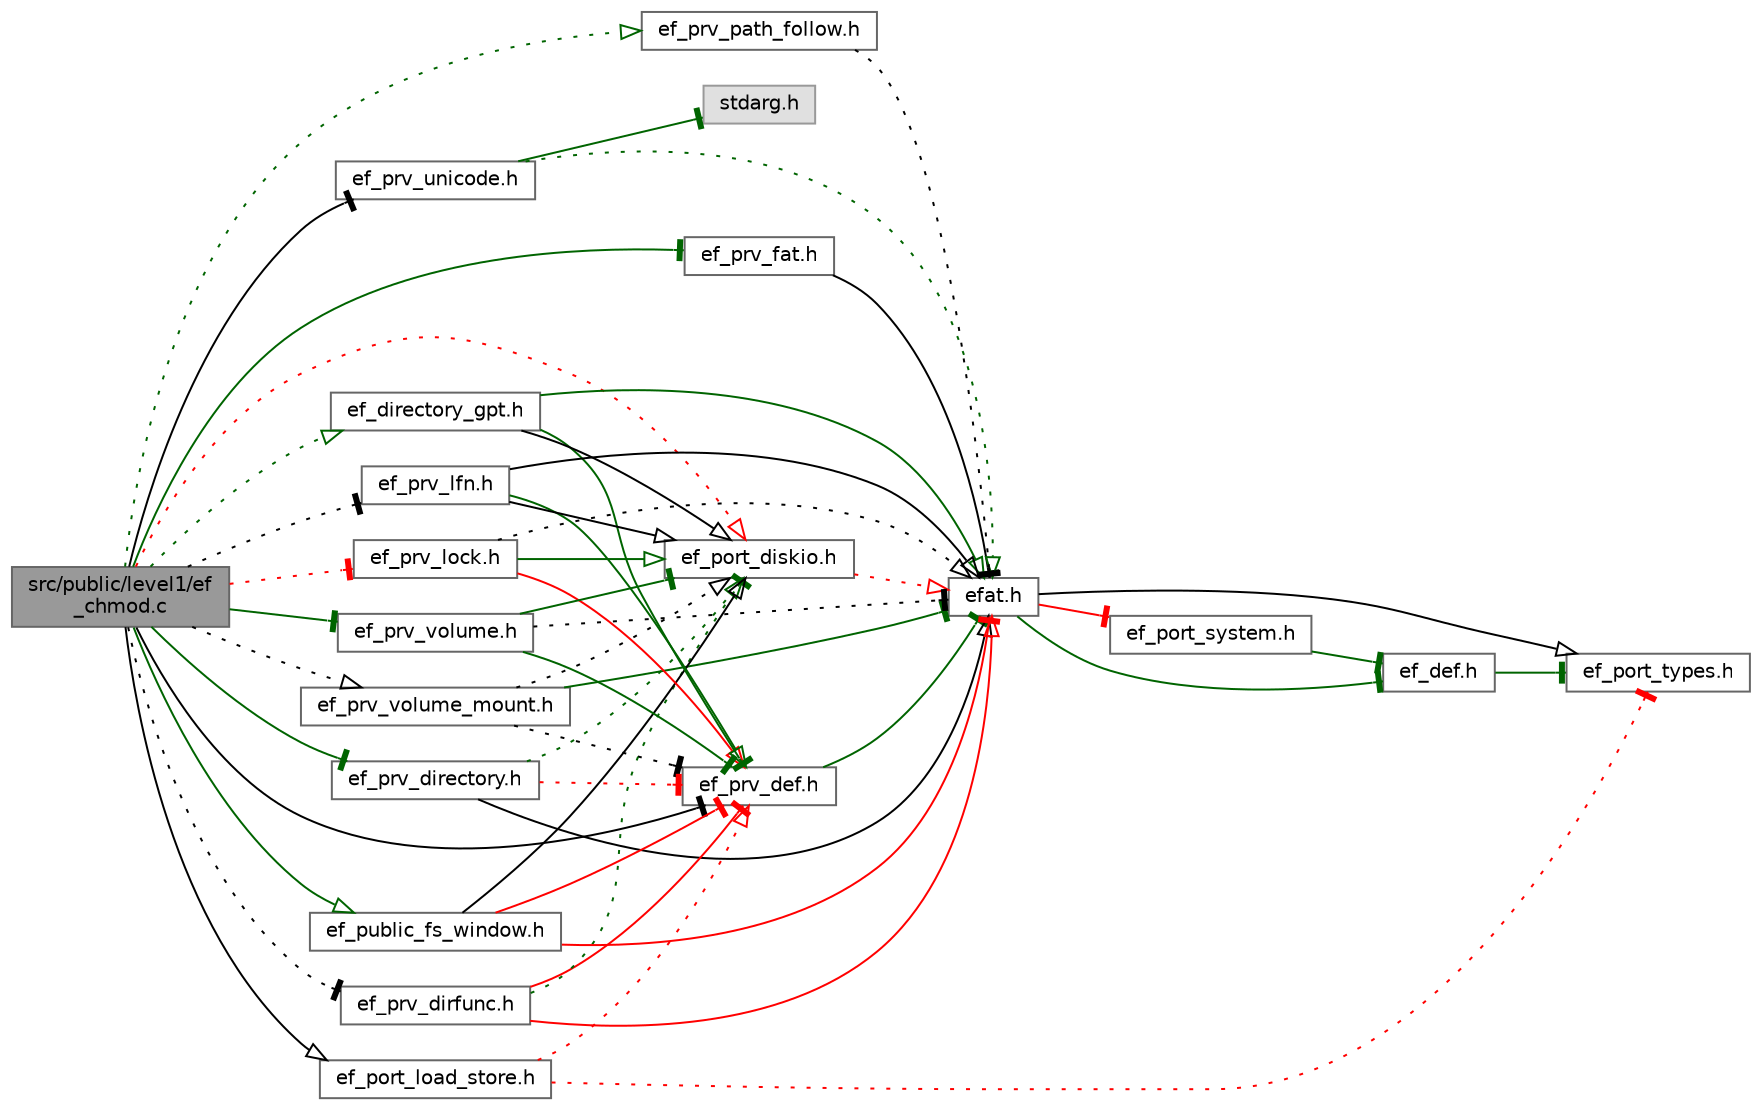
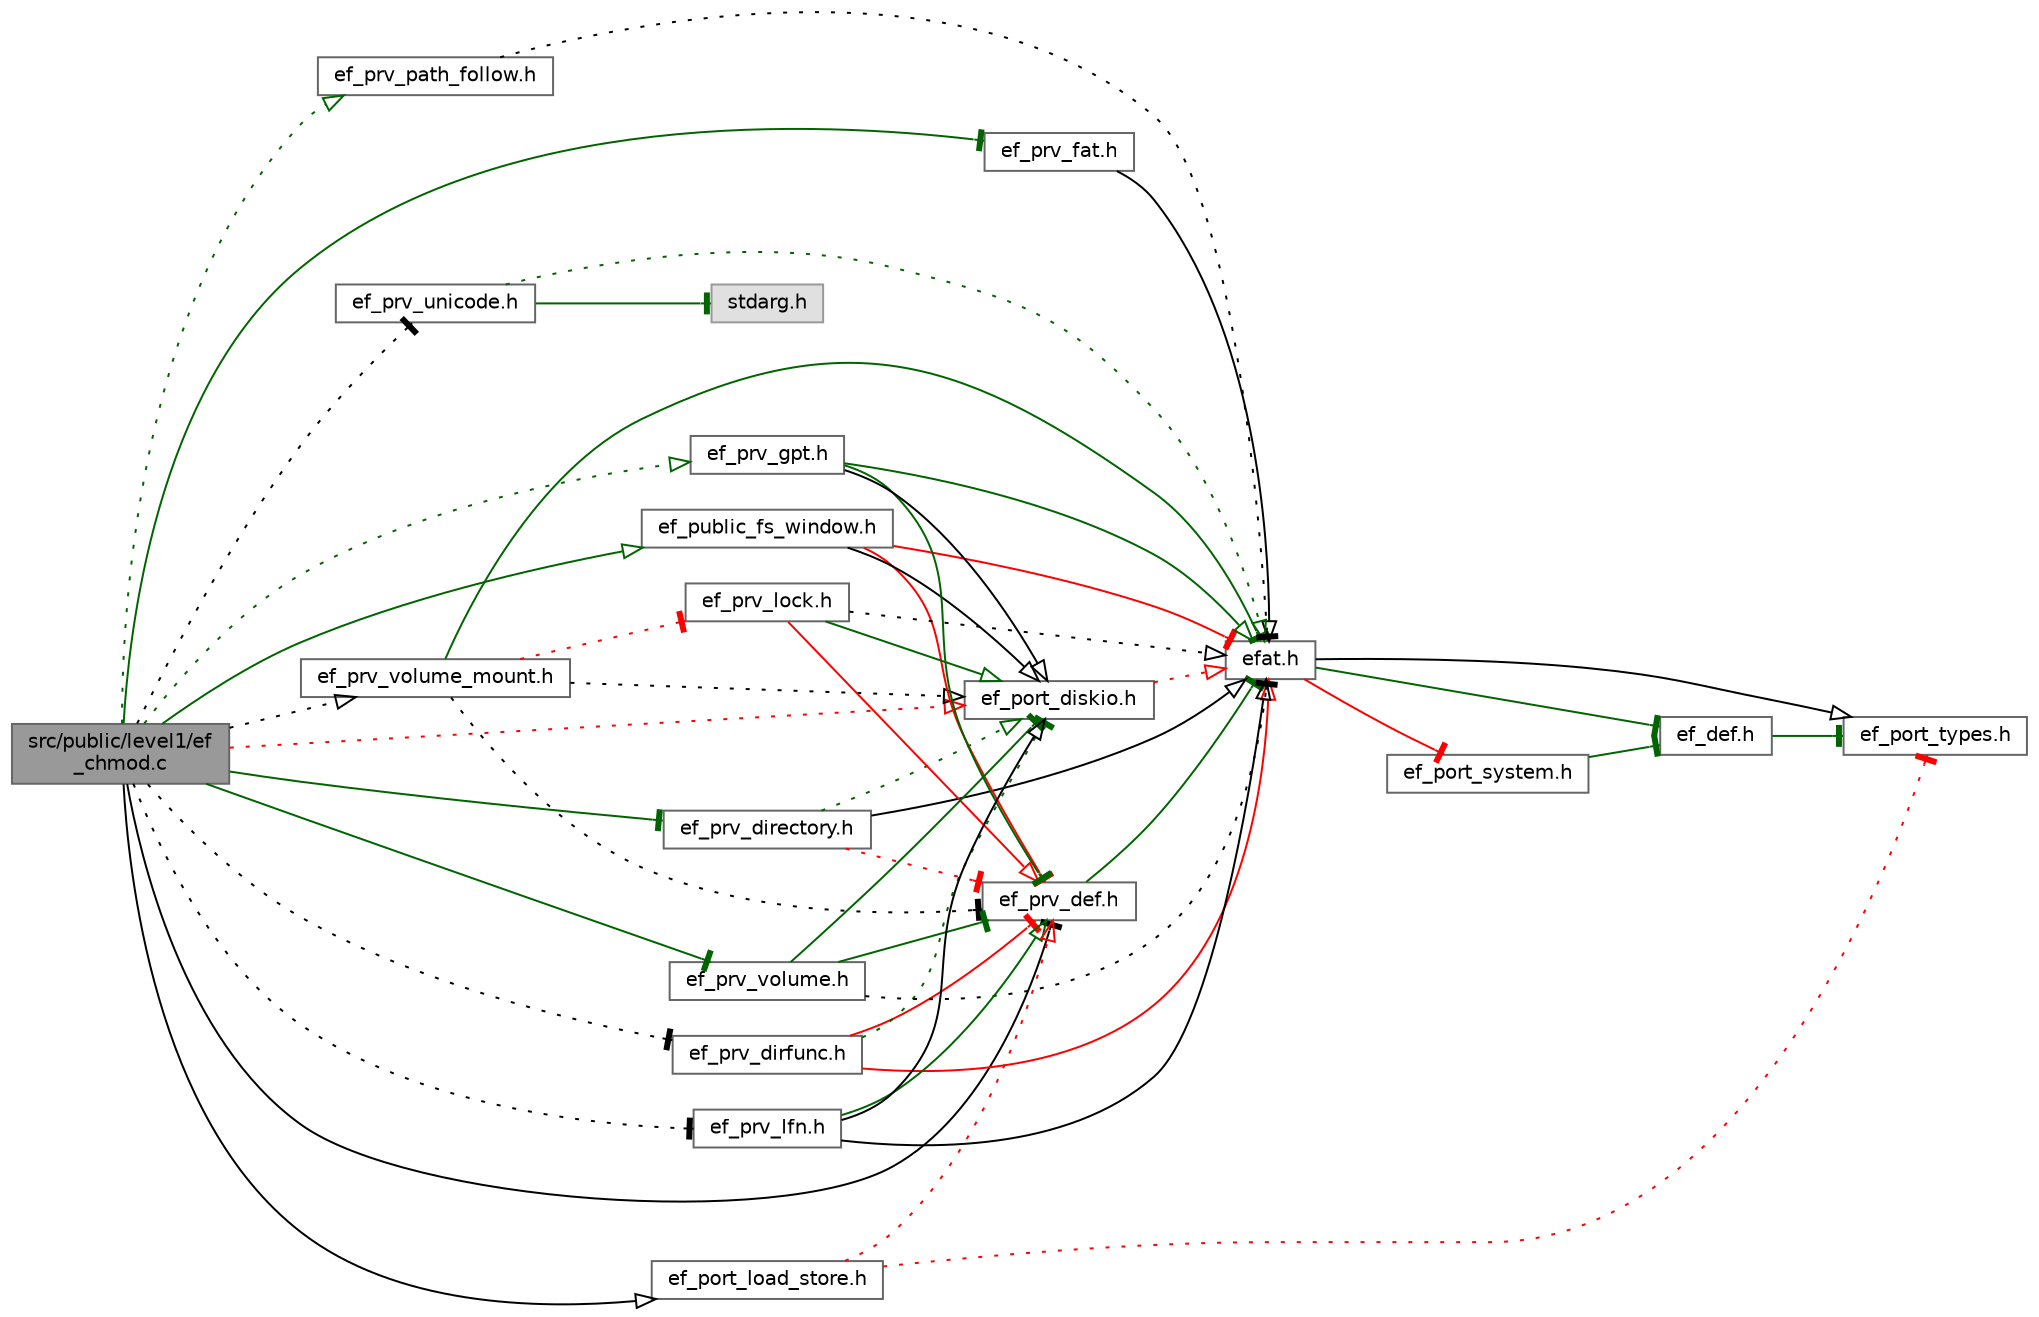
(203, 363) -> (253, 515)
(941, 403) -> (1215, 308)
(435, 412) -> (767, 455)
(286, 577) -> (598, 641)
